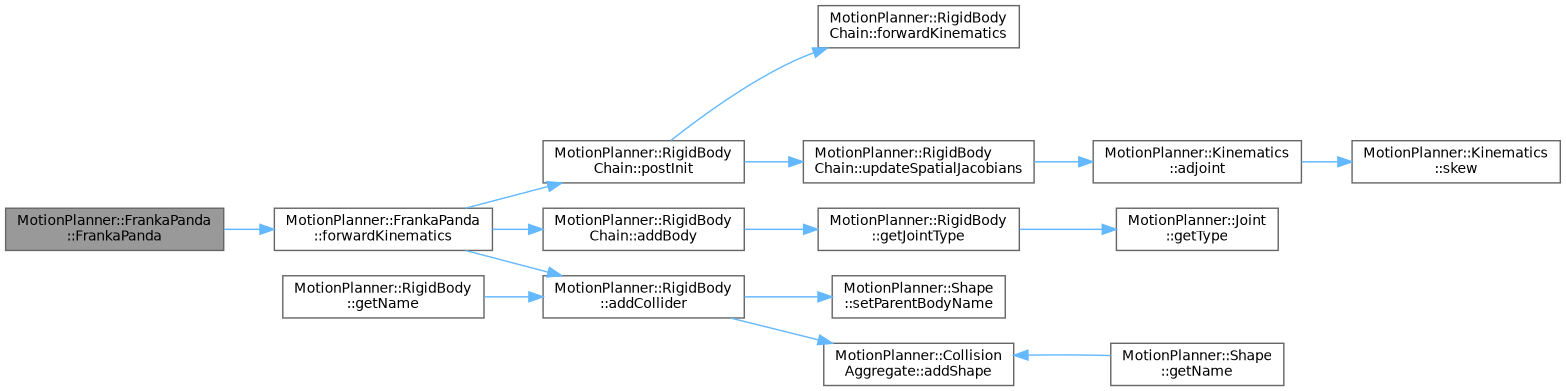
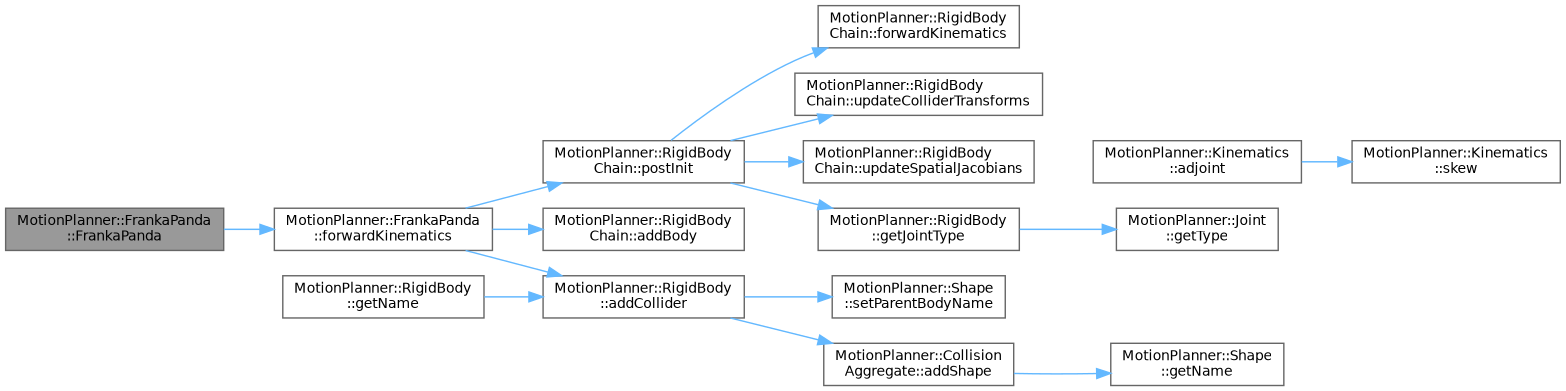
none -> (919, 94)
(1056, 162) -> none
(774, 229) -> (774, 194)
(1069, 355) -> (1055, 374)
